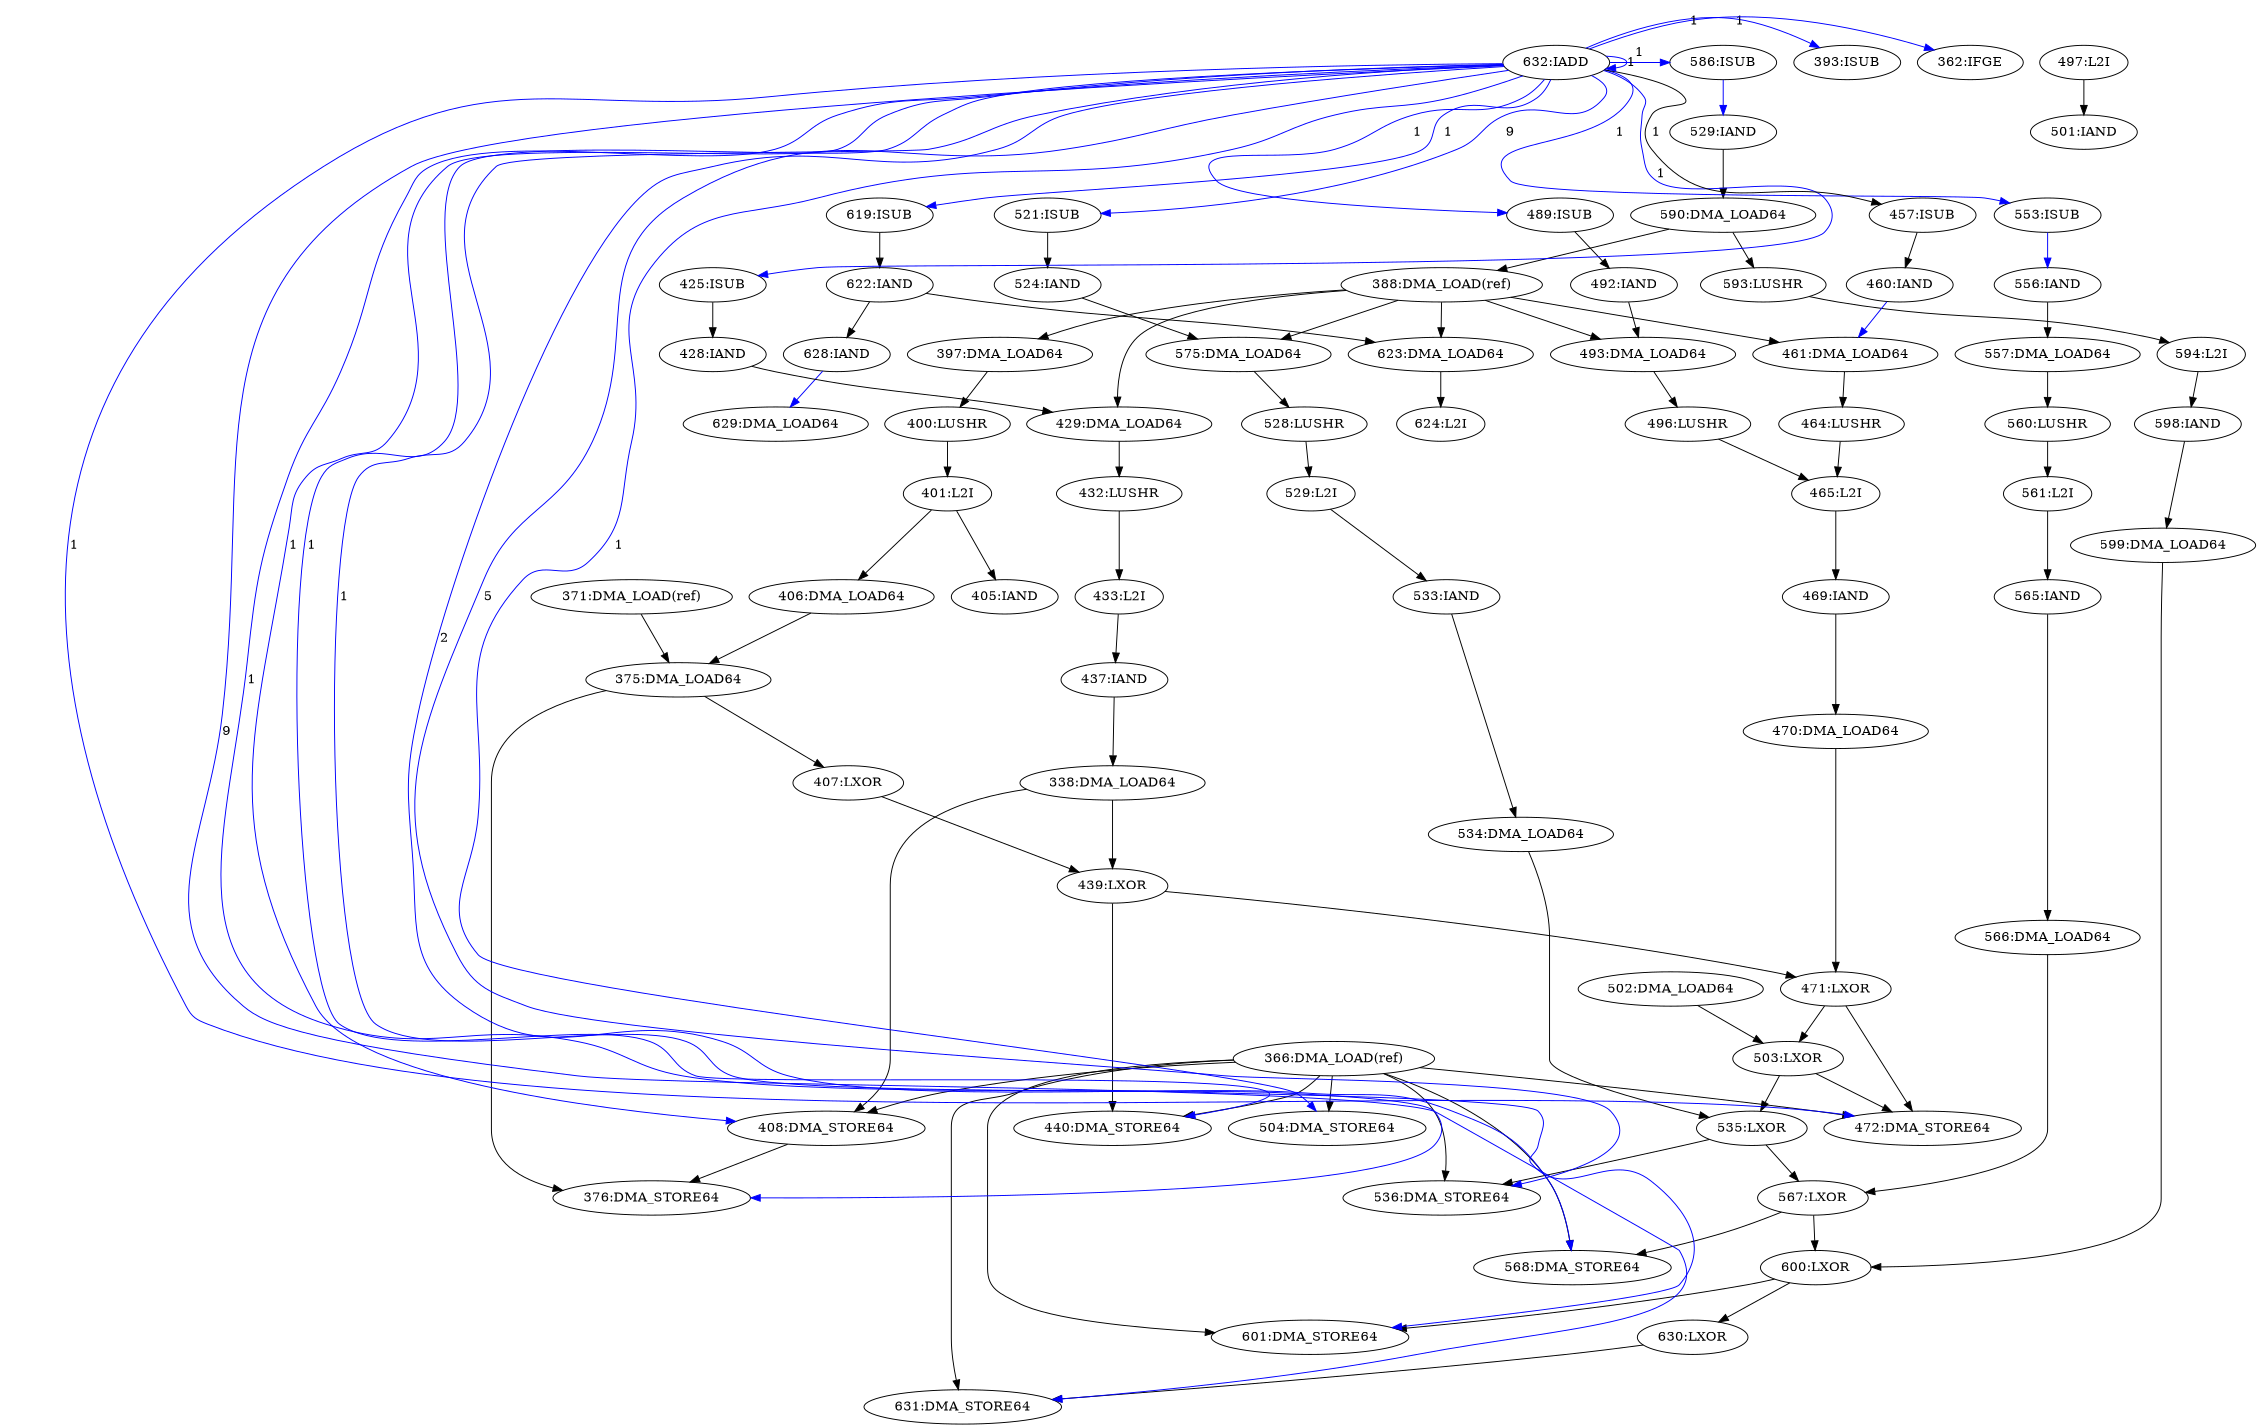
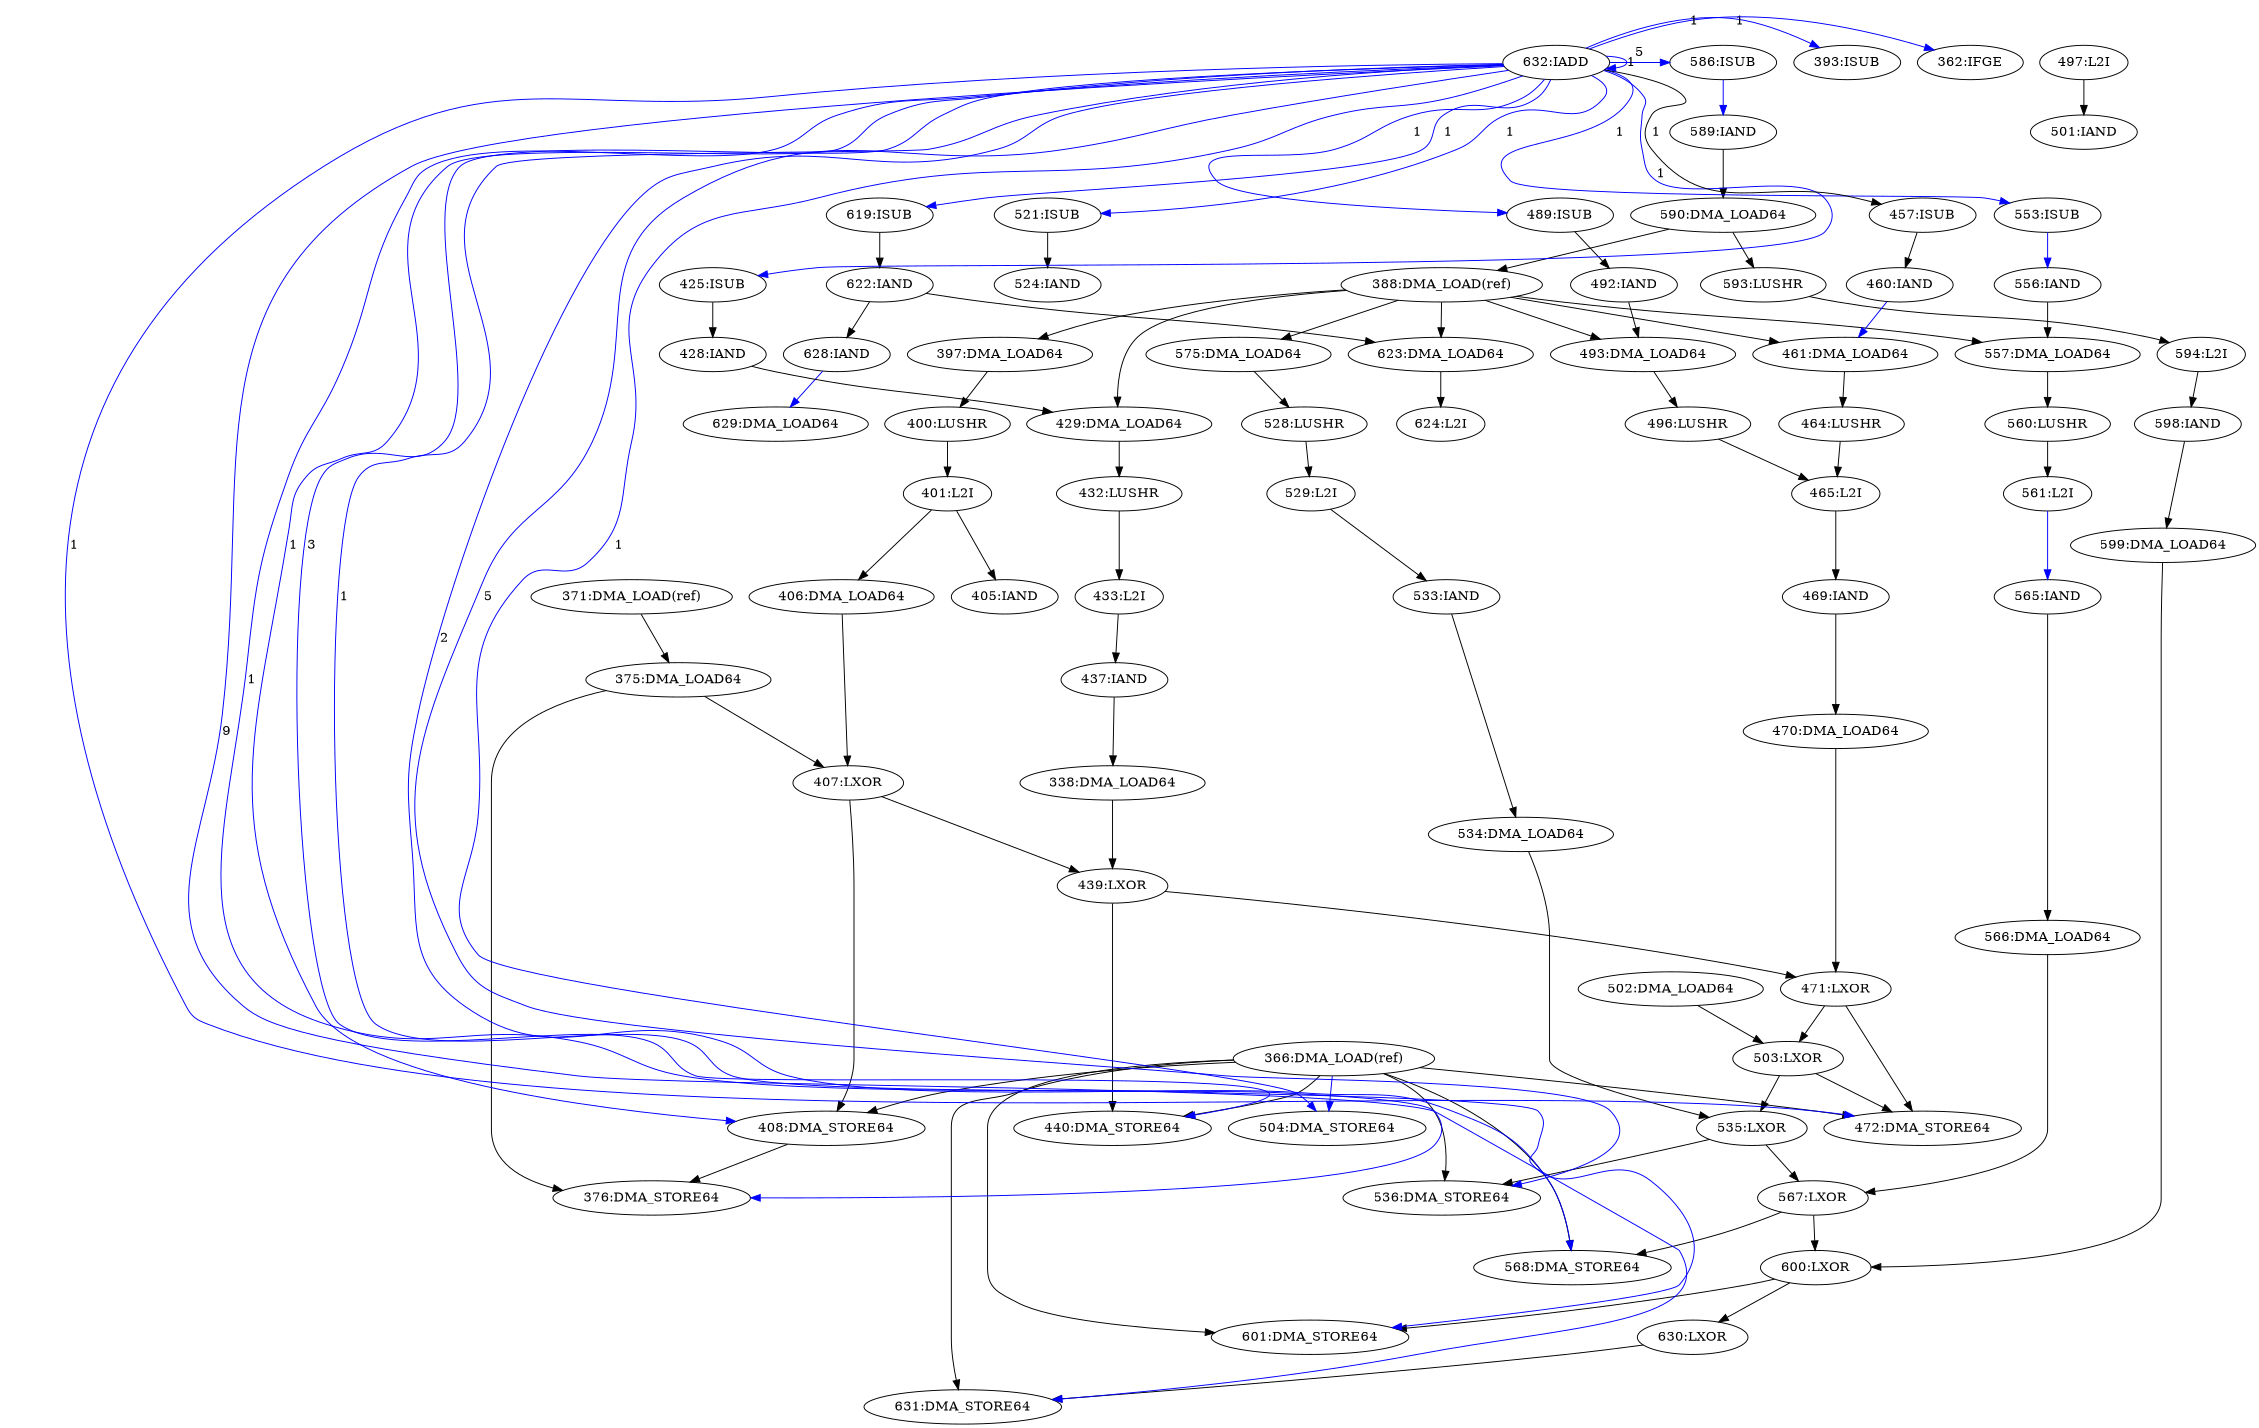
(1640, 52) -> (1640, 52)
(1510, 132) -> (1510, 132)
(1723, 132) -> (1723, 132)
(1114, 309) -> none
none -> (1745, 318)
(2048, 540) -> (2048, 540)
(312, 545) -> (312, 545)
(764, 636) -> (845, 685)
(890, 909) -> (854, 952)
(1331, 1088) -> (1331, 1088)
